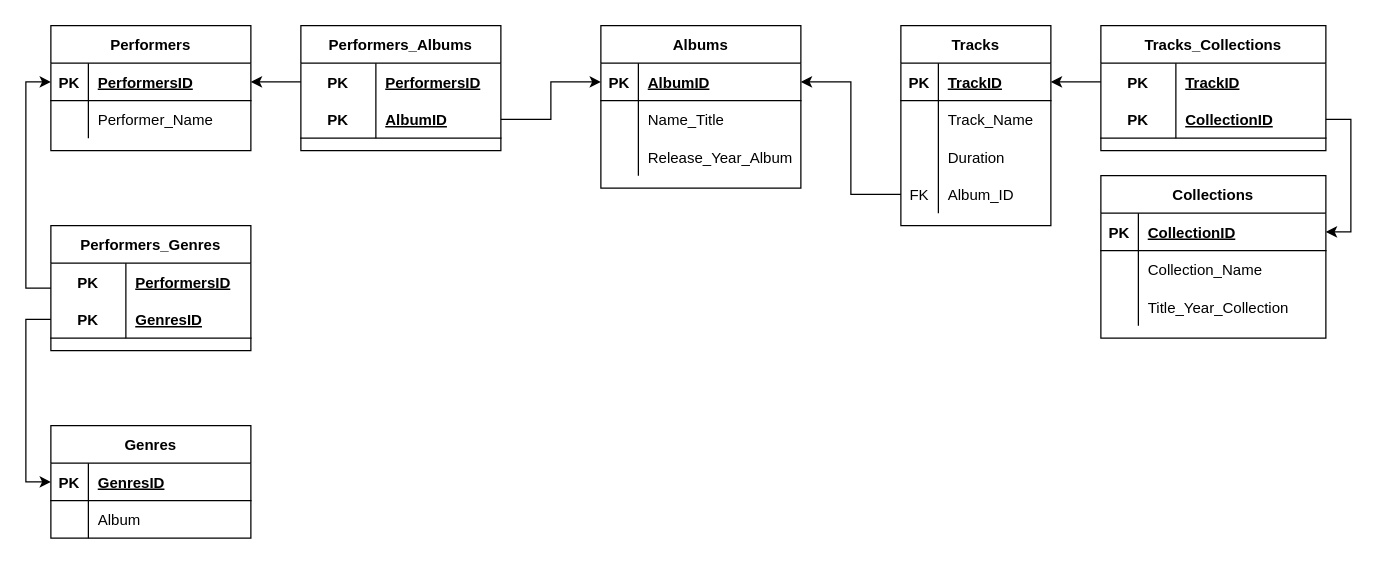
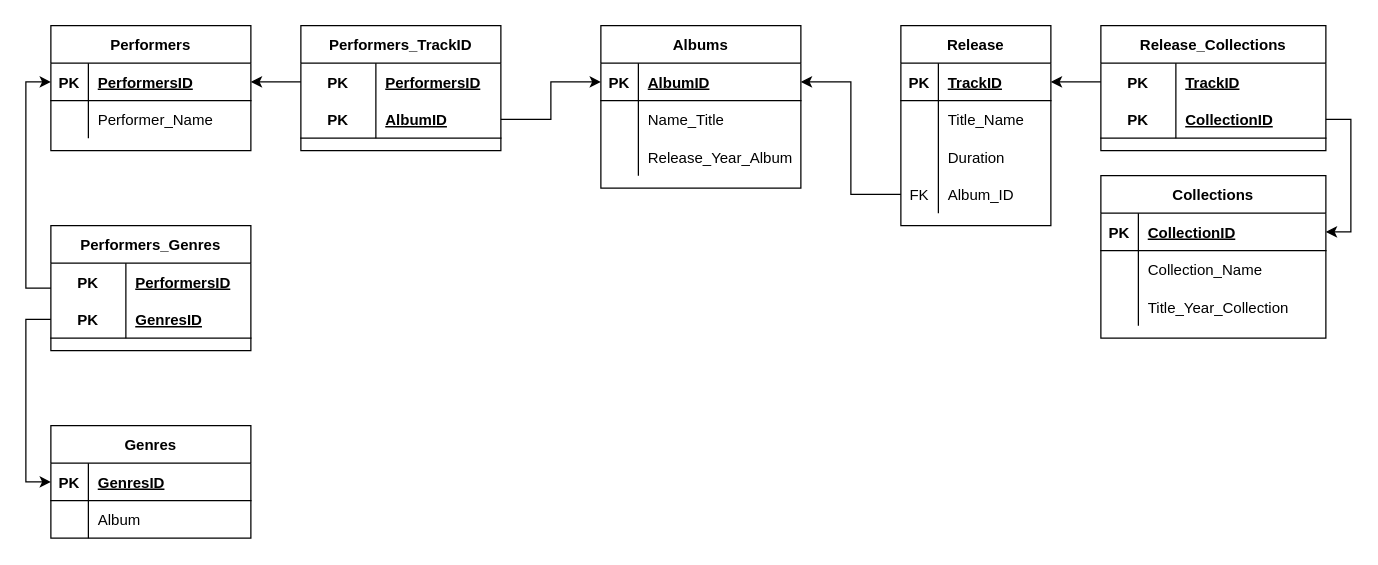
(400, 45) -> (400, 45)
(975, 45) -> (975, 45)
(1213, 45) -> (1213, 45)
(990, 120) -> (986, 120)
